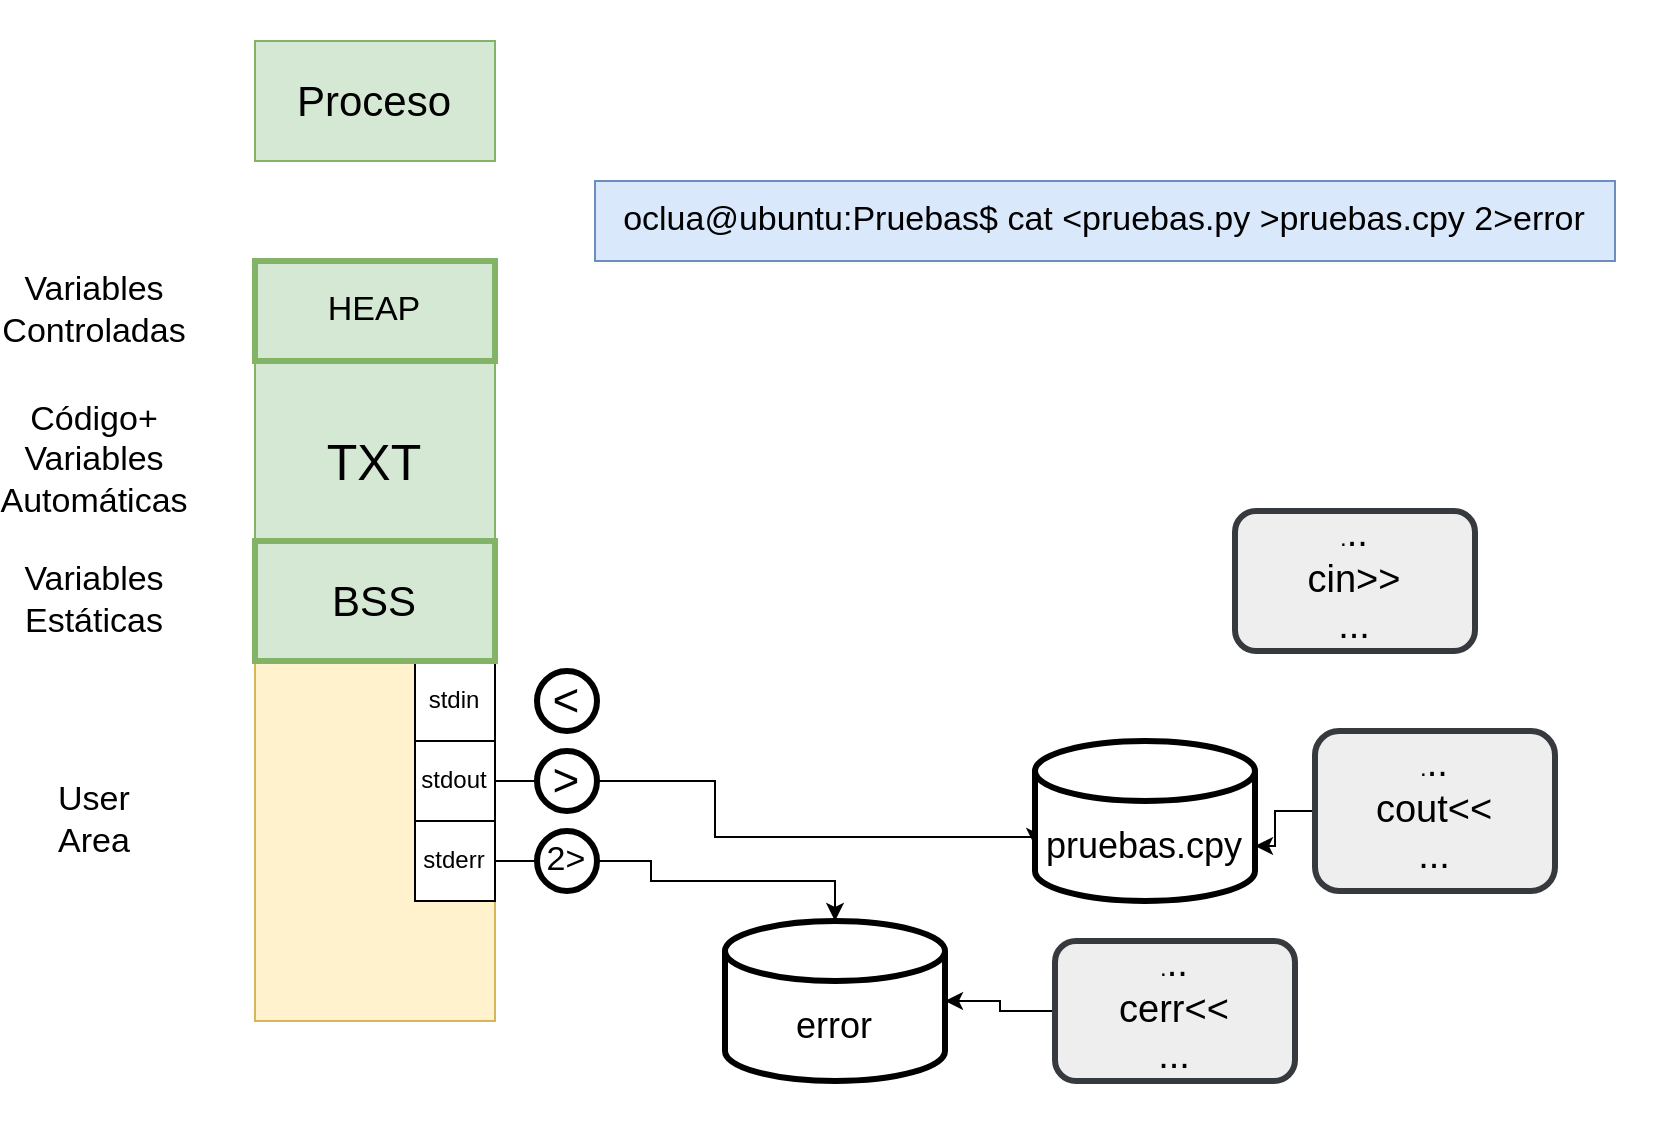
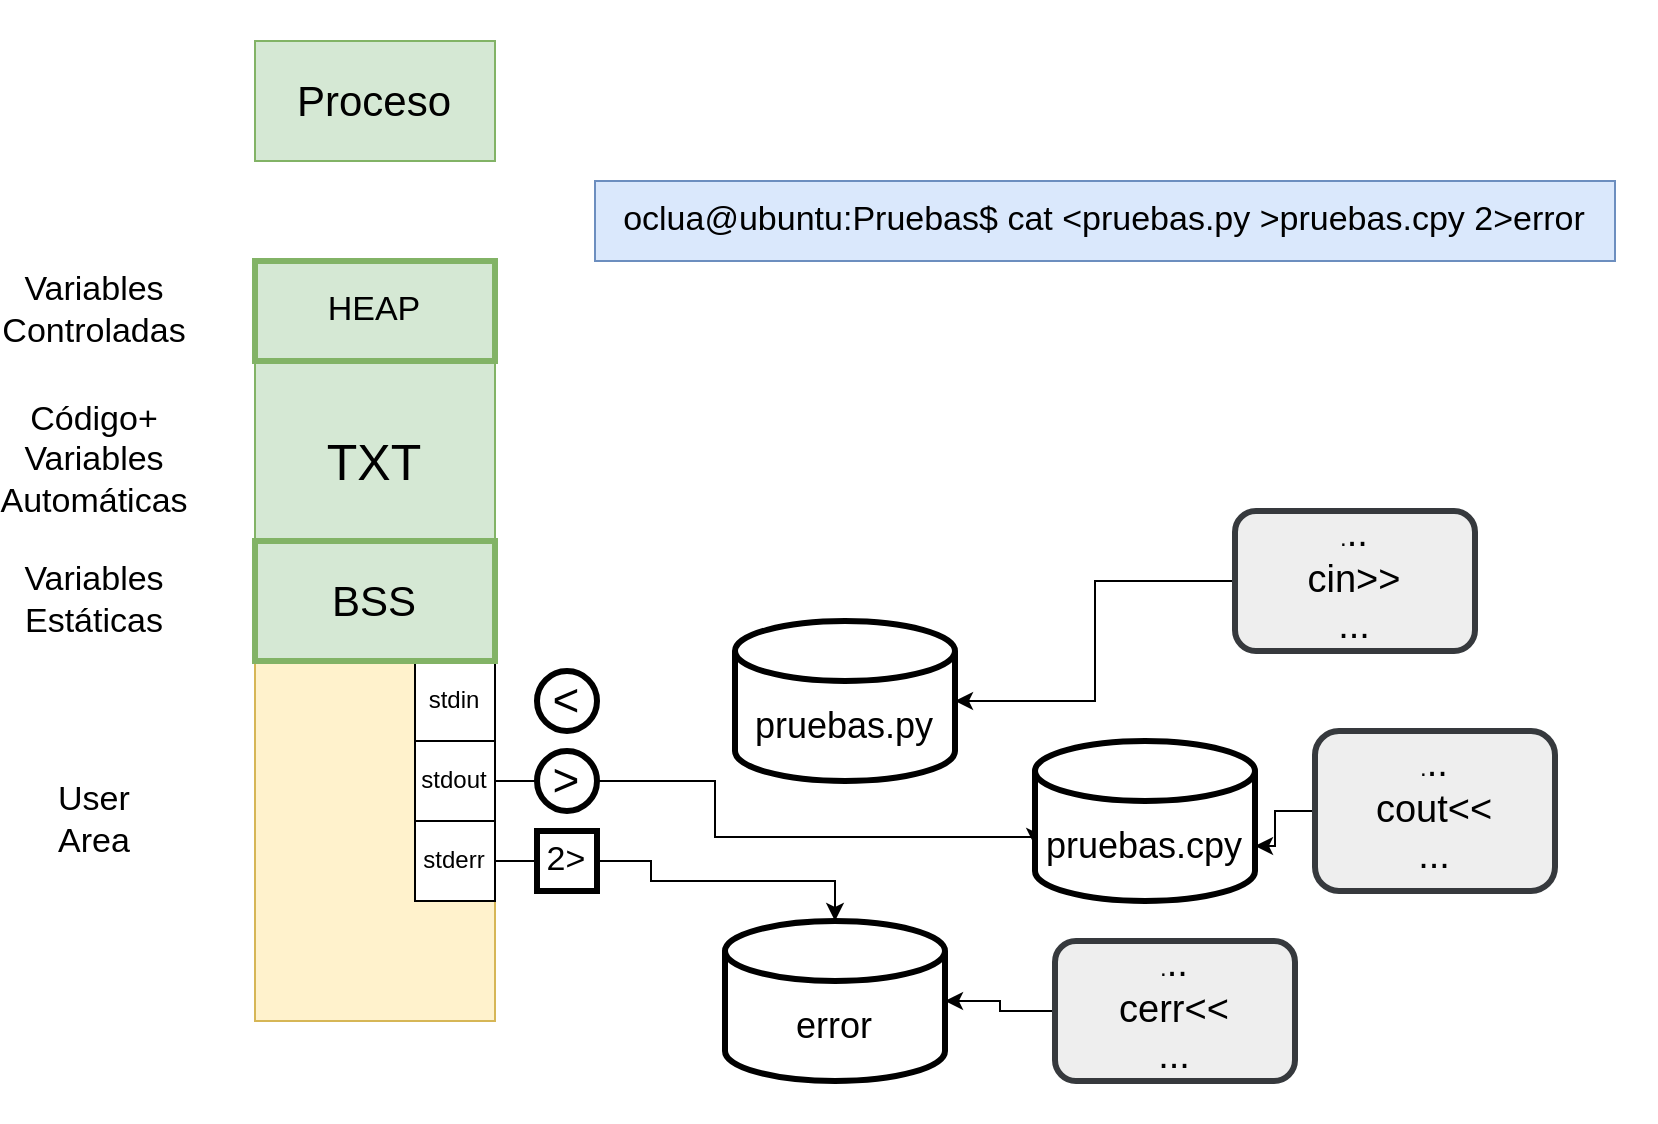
none -> (1095, 635)
none -> (845, 701)
(567, 861) -> (567, 861)
